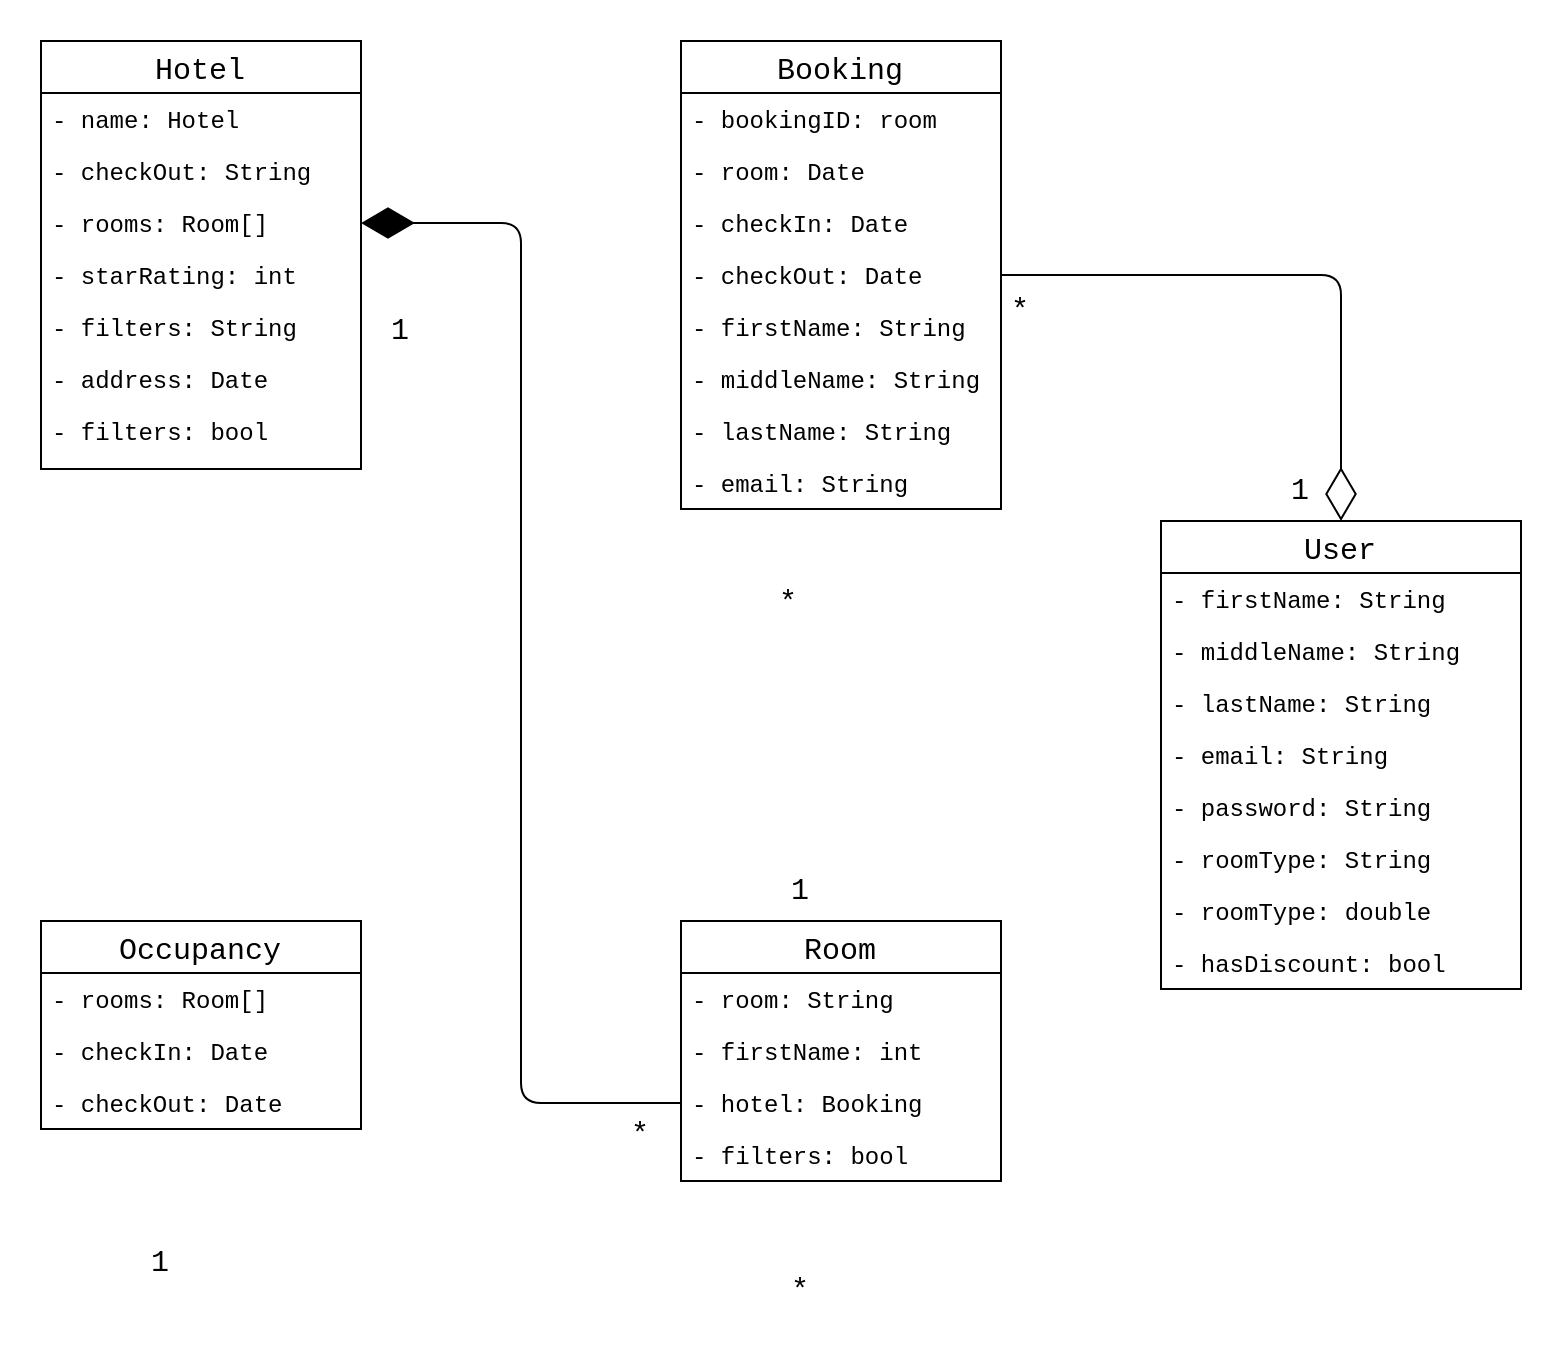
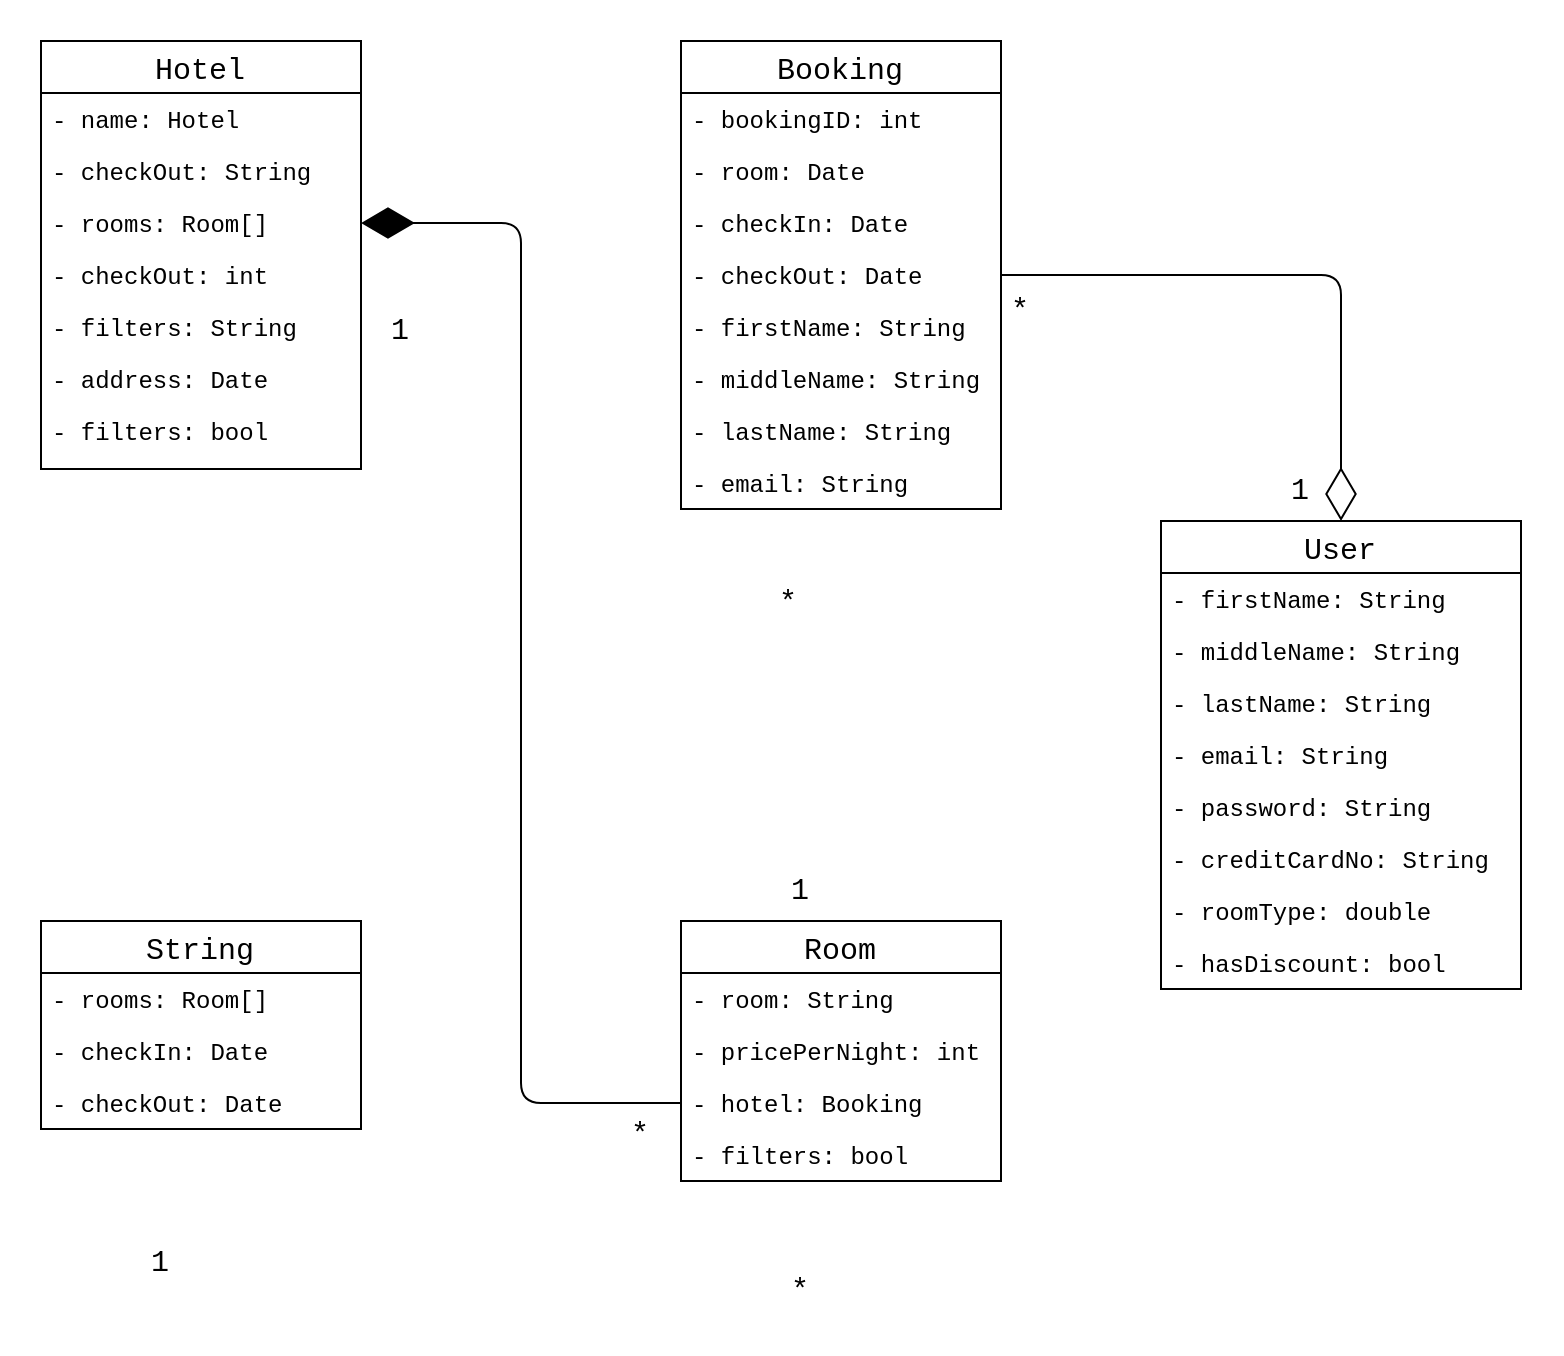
(794, 120) -> (784, 120)
(151, 276) -> (140, 276)
(1280, 860) -> (1304, 860)
(200, 949) -> (200, 949)
(784, 1052) -> (808, 1052)
